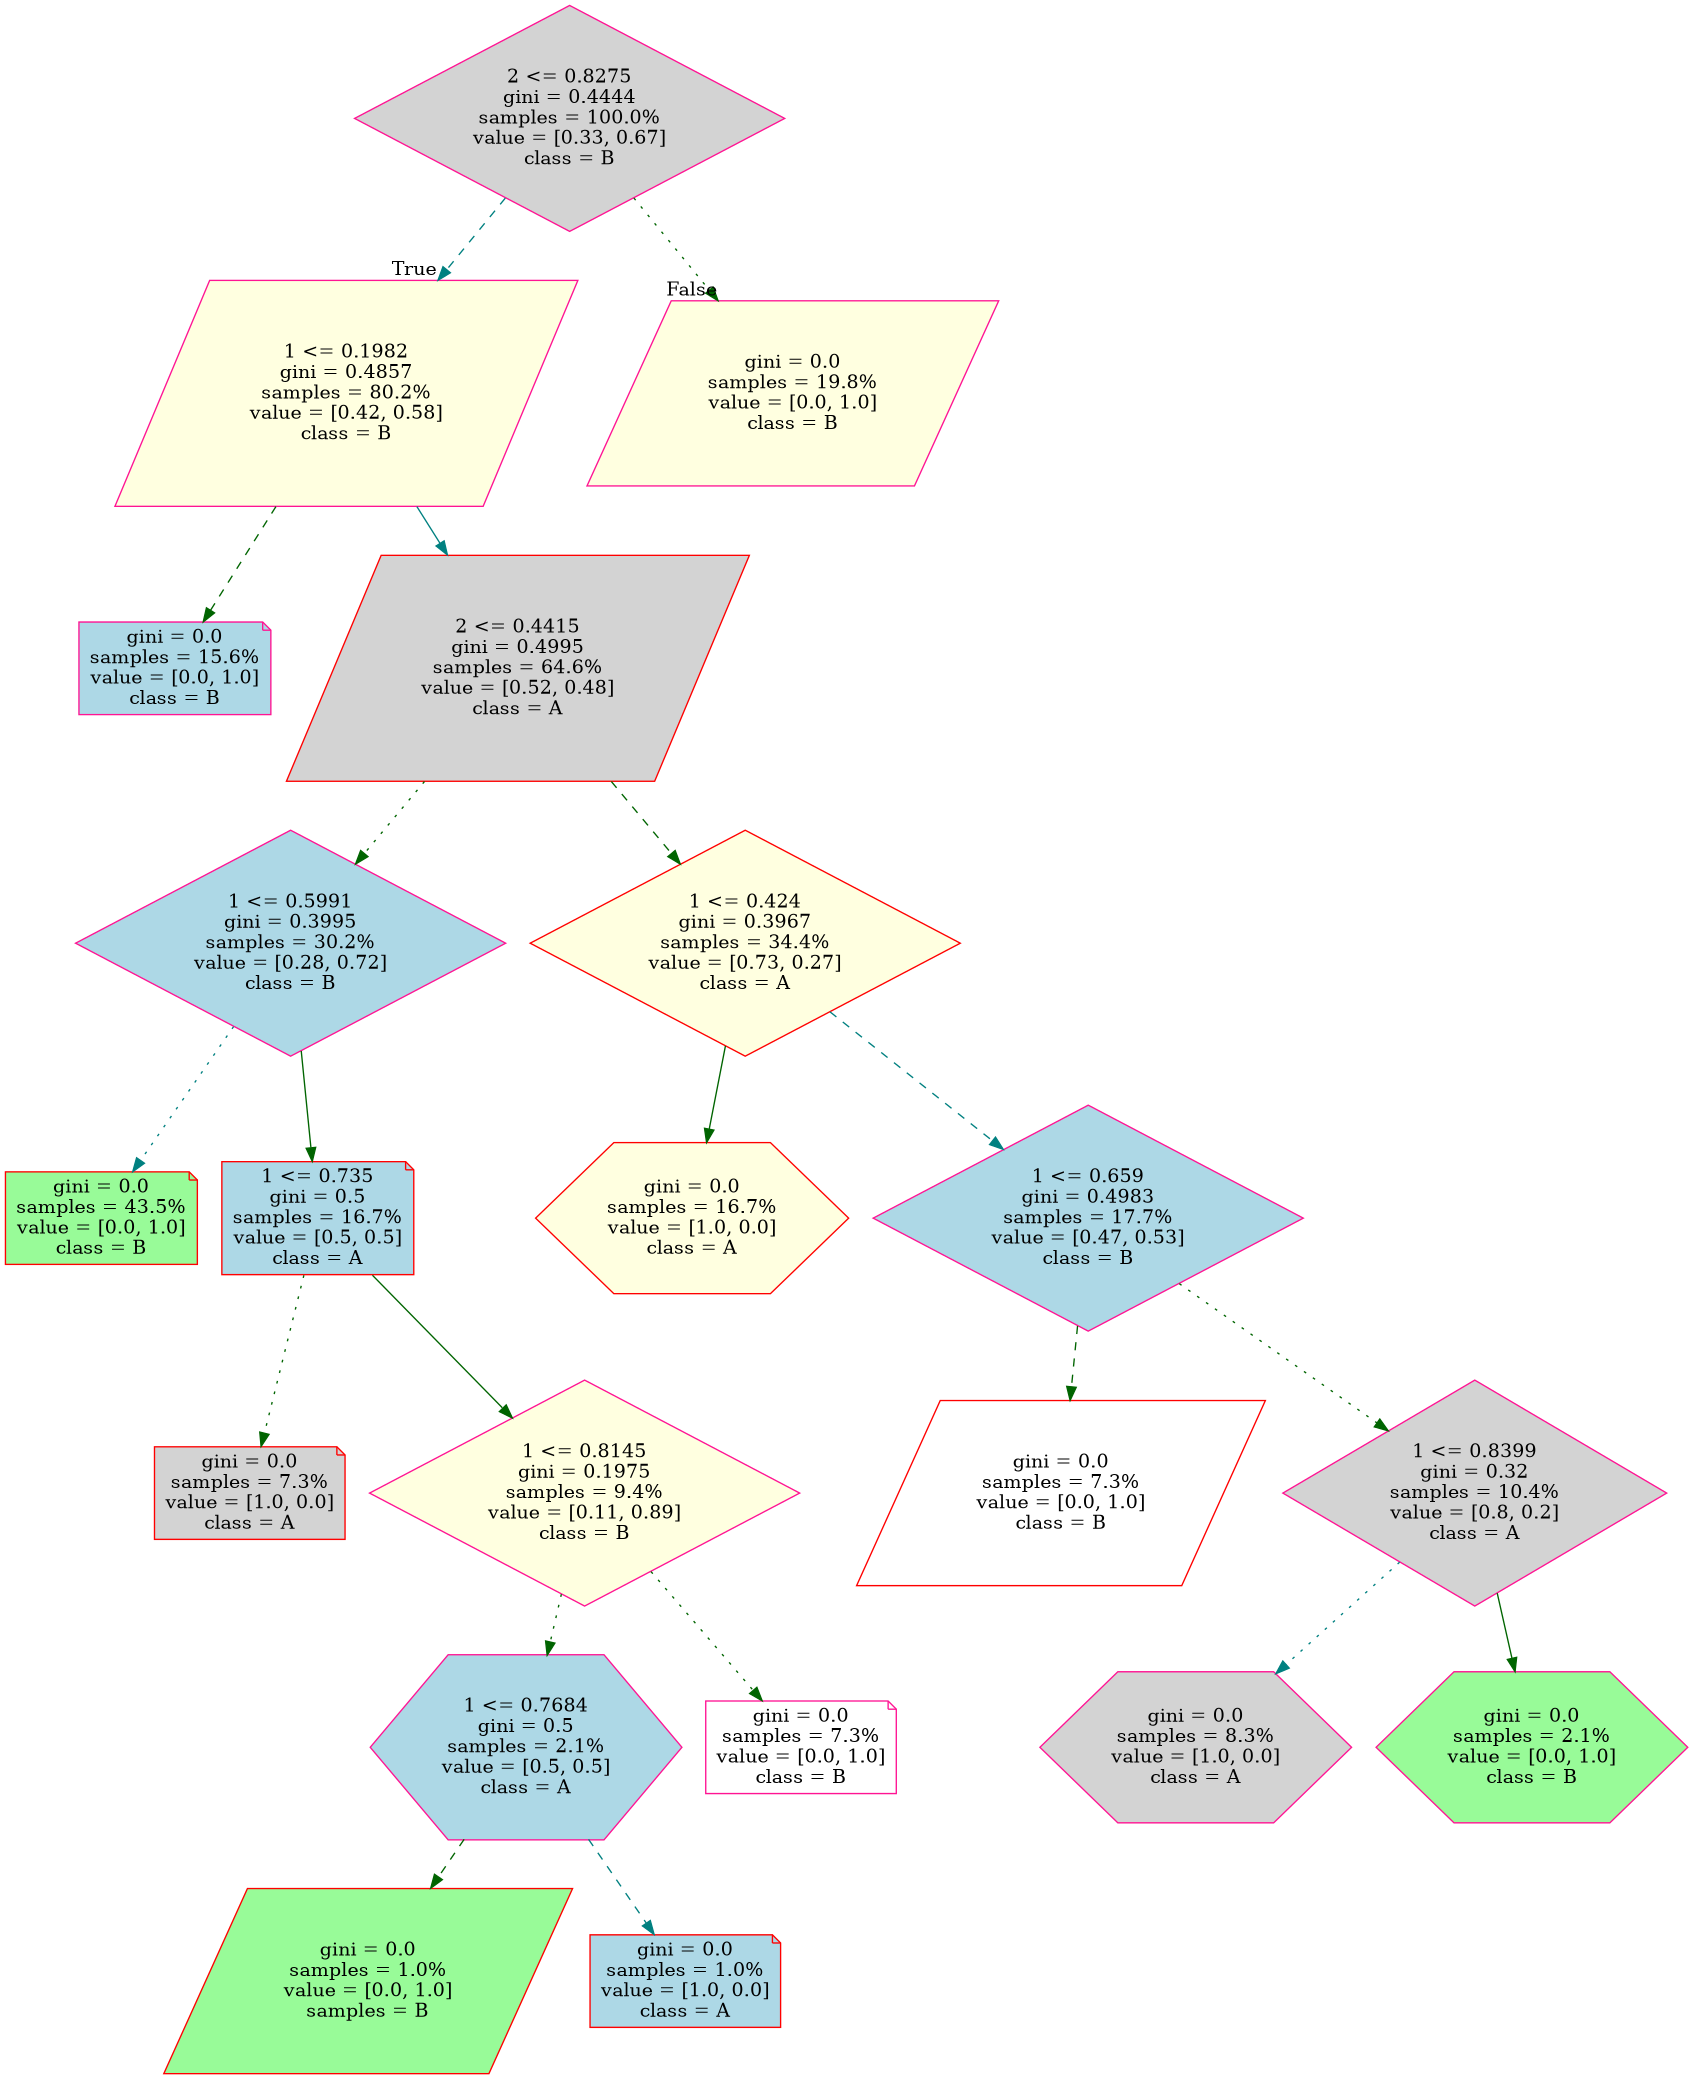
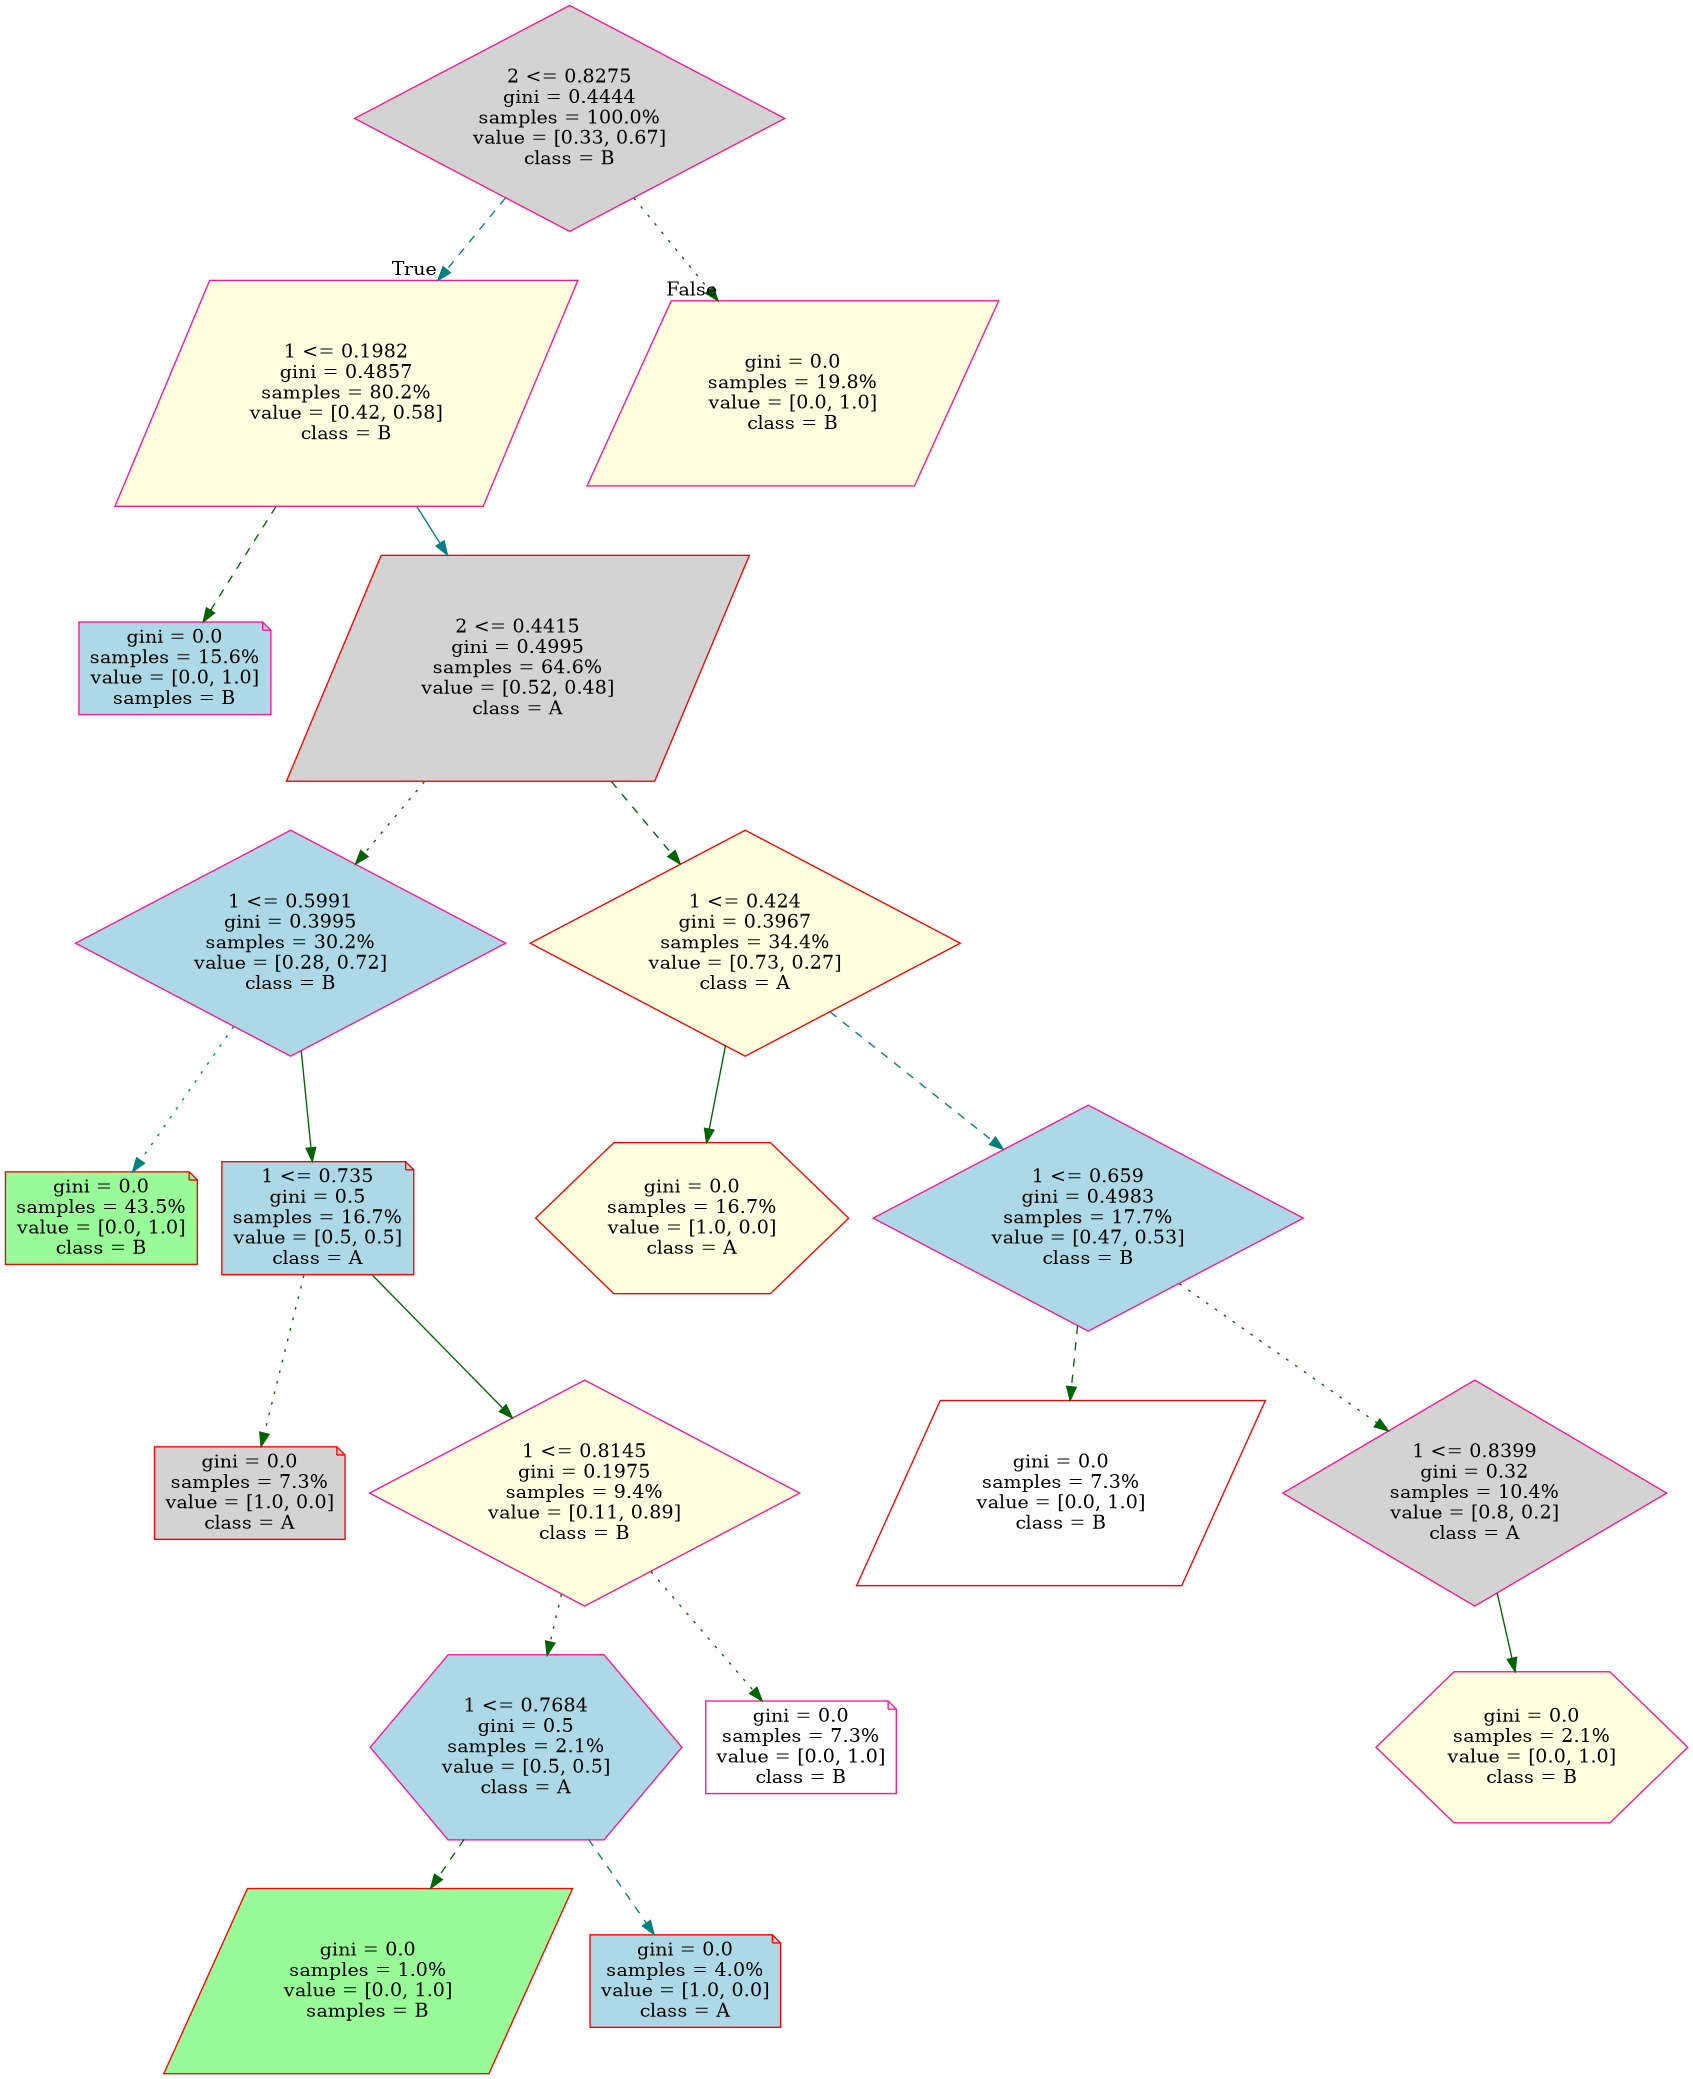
(175, 668) -> (175, 668)
(1196, 1747) -> none
(1532, 1747) -> (1532, 1747)
(685, 1981) -> (685, 1981)
